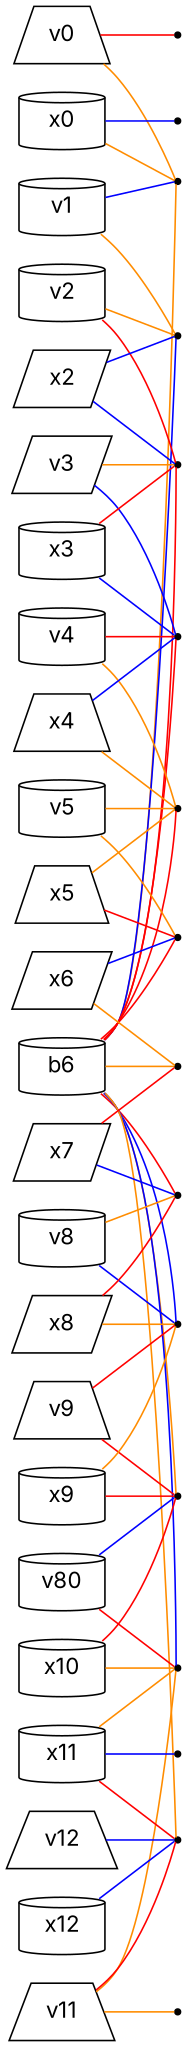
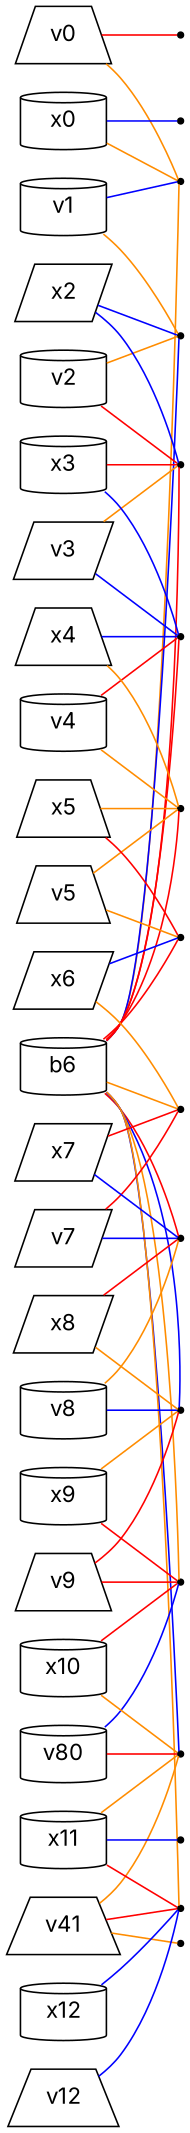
(62, 809) -> (63, 895)
none -> (63, 1238)
(62, 2012) -> (63, 1926)
